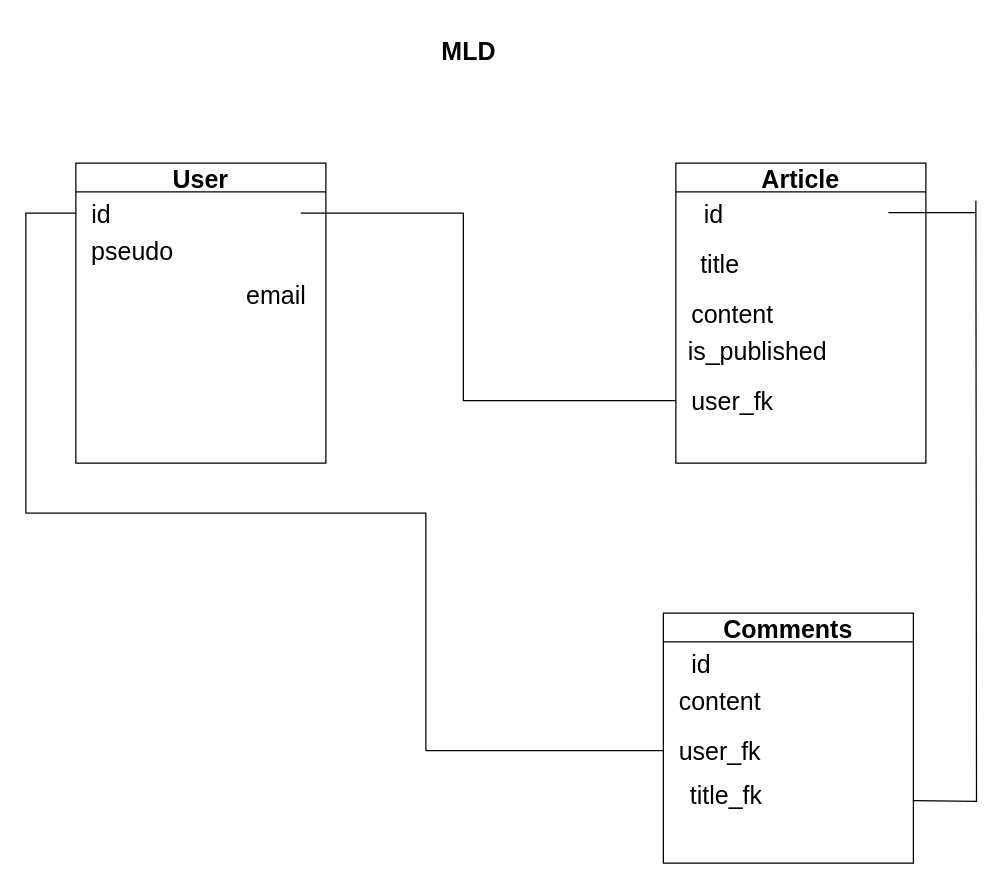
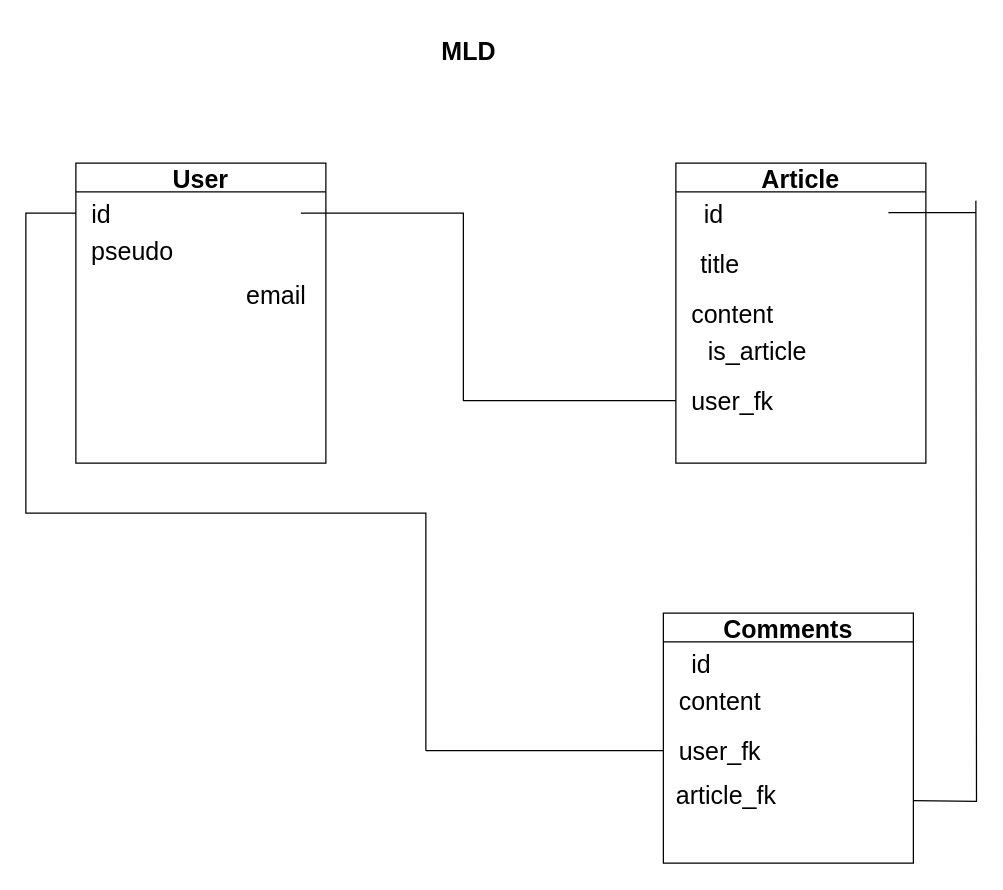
(758, 351) -> (758, 351)
(726, 794) -> (726, 794)
